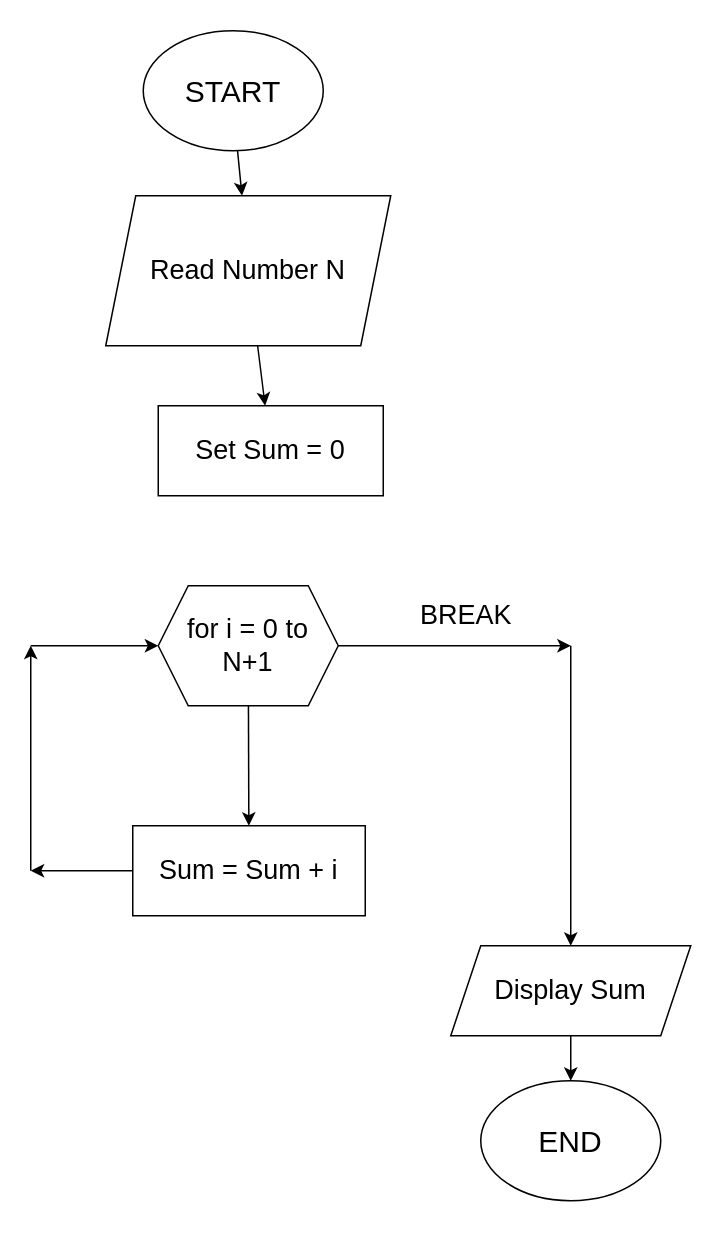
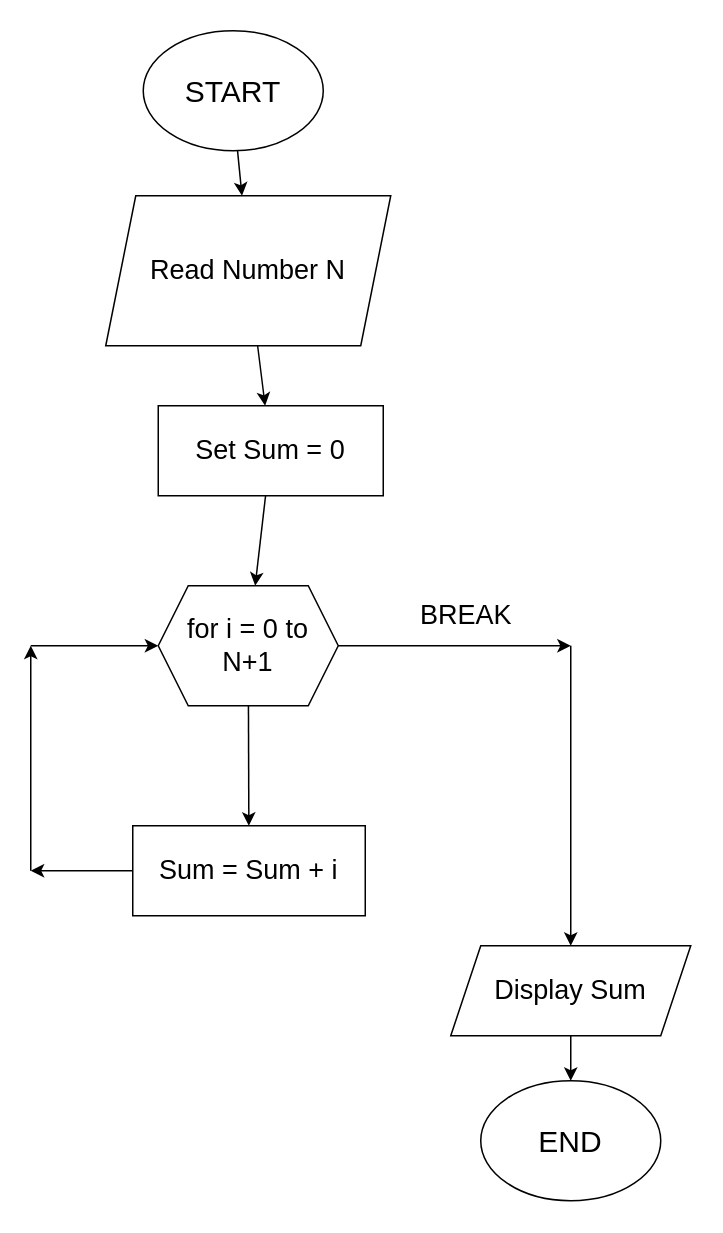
none -> (261, 536)
